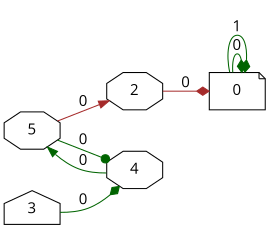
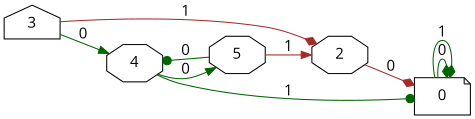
none -> (184, 20)
none -> (280, 98)
(83, 102) -> (289, 47)
(87, 209) -> (80, 42)
